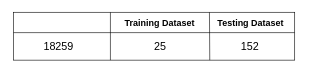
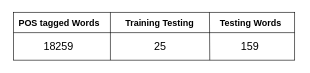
none -> (59, 23)
(160, 23) -> (160, 23)
(251, 23) -> (251, 23)
(250, 47) -> (250, 47)
